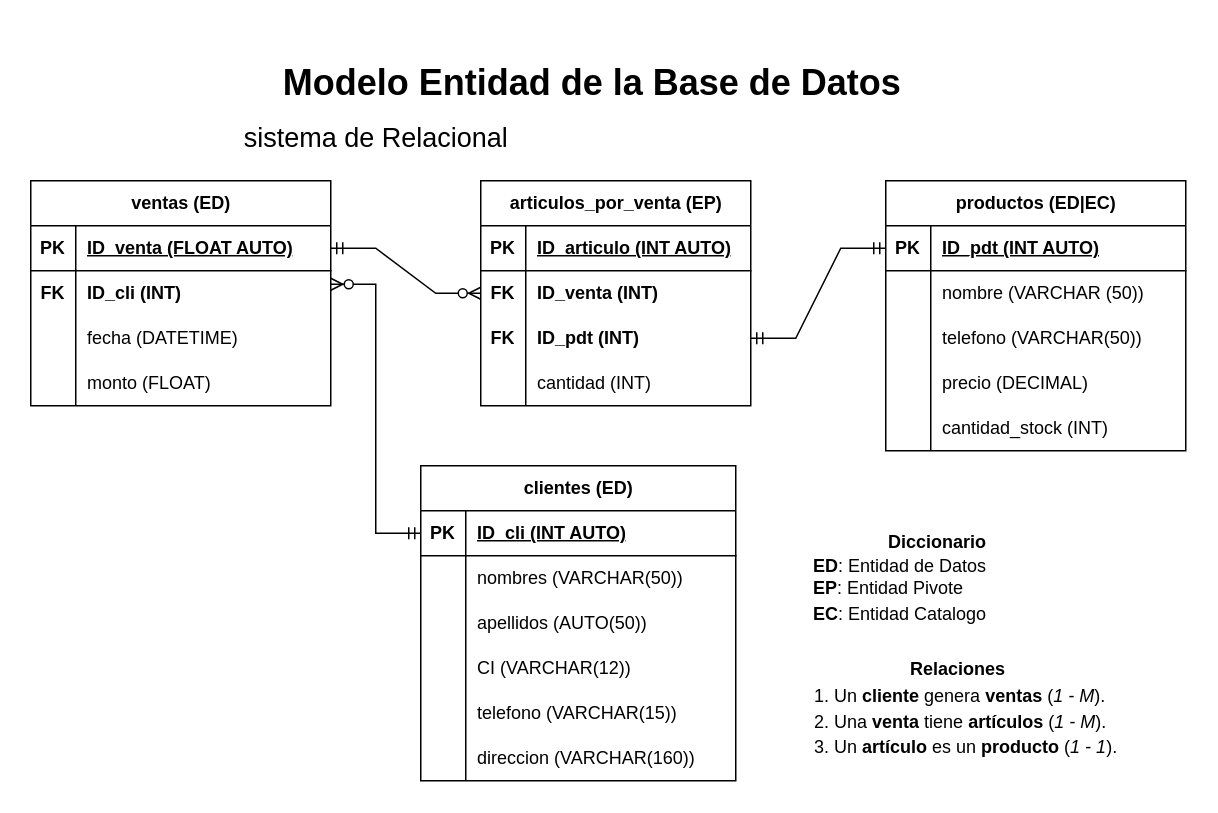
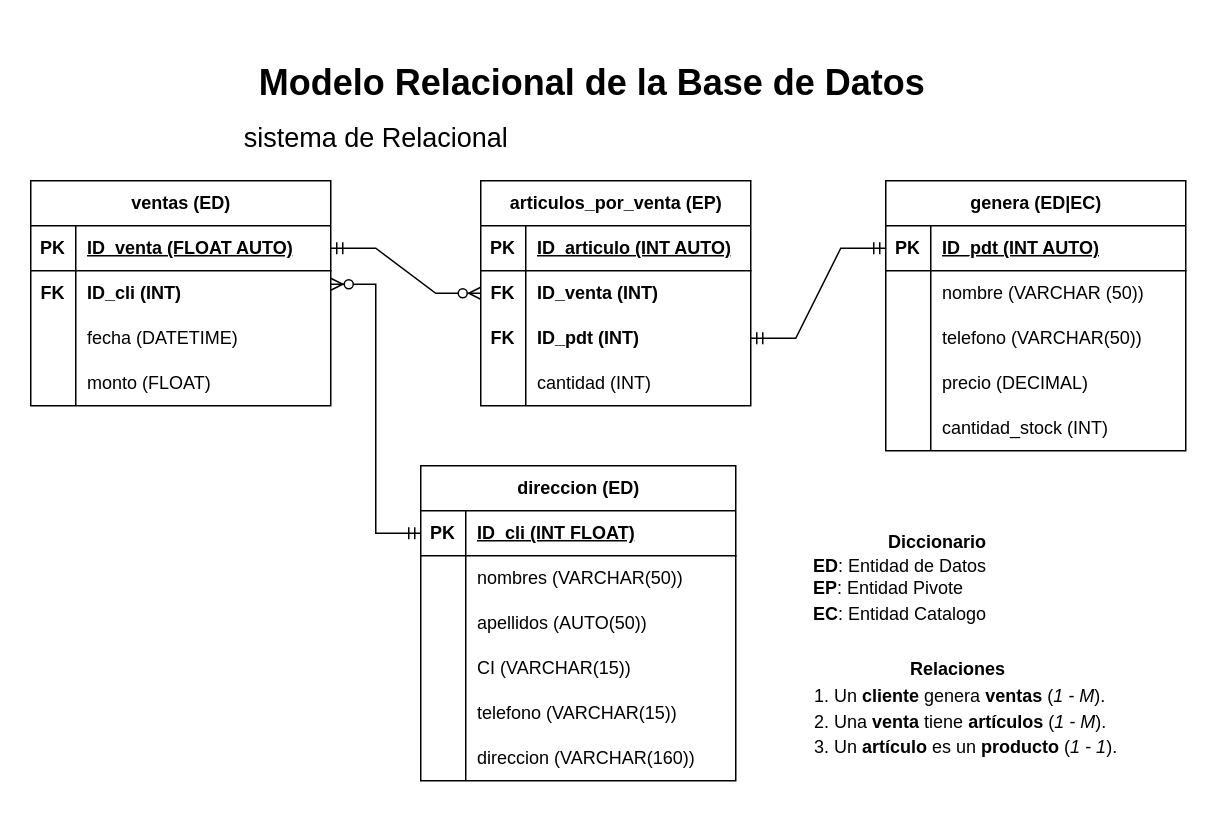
(593, 83) -> (593, 83)
(1037, 203) -> (1037, 203)
(579, 488) -> (579, 488)
(554, 533) -> (559, 533)
(556, 668) -> (556, 668)
